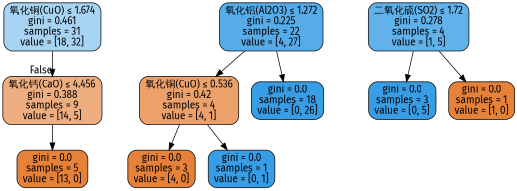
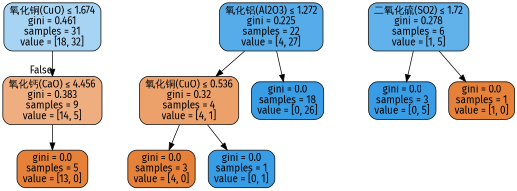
(419, 32) -> (419, 32)
(52, 95) -> (52, 95)
(189, 95) -> (189, 95)
